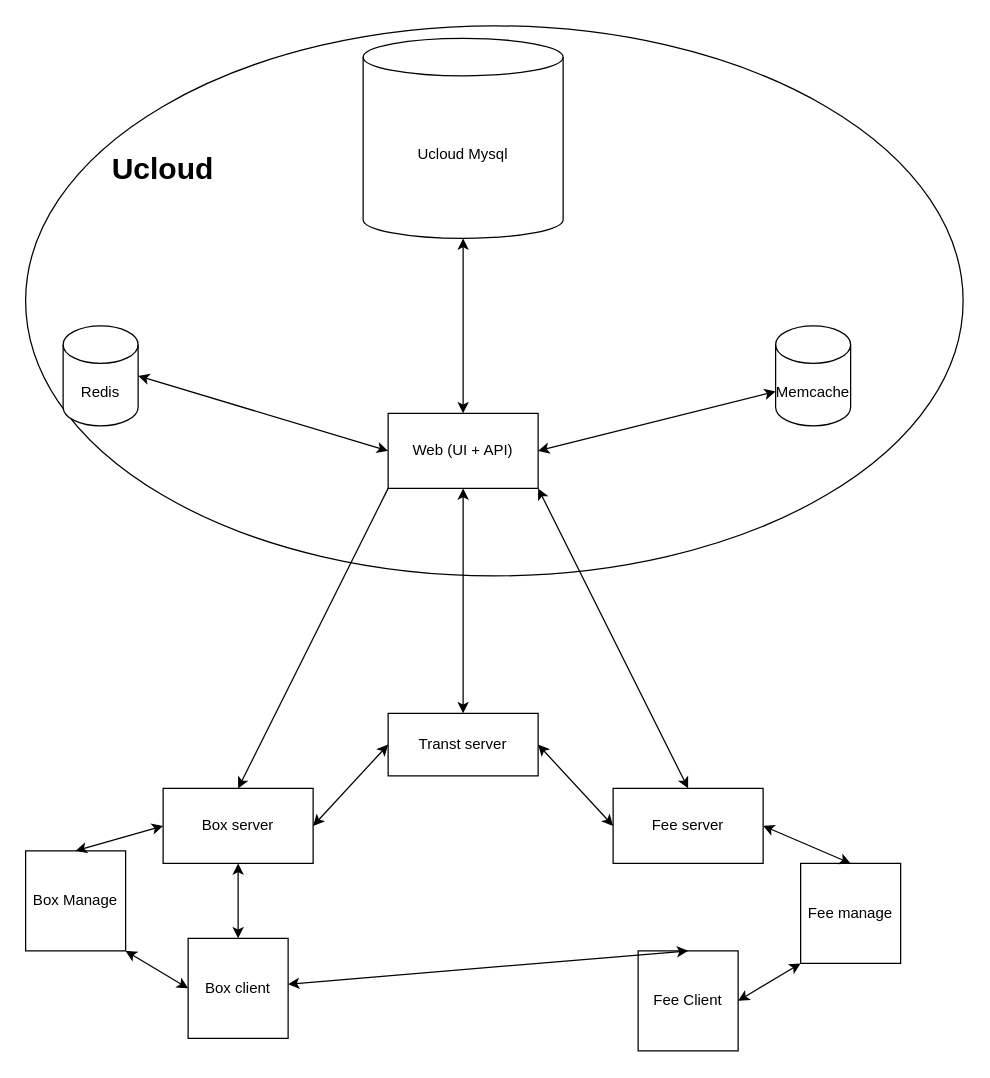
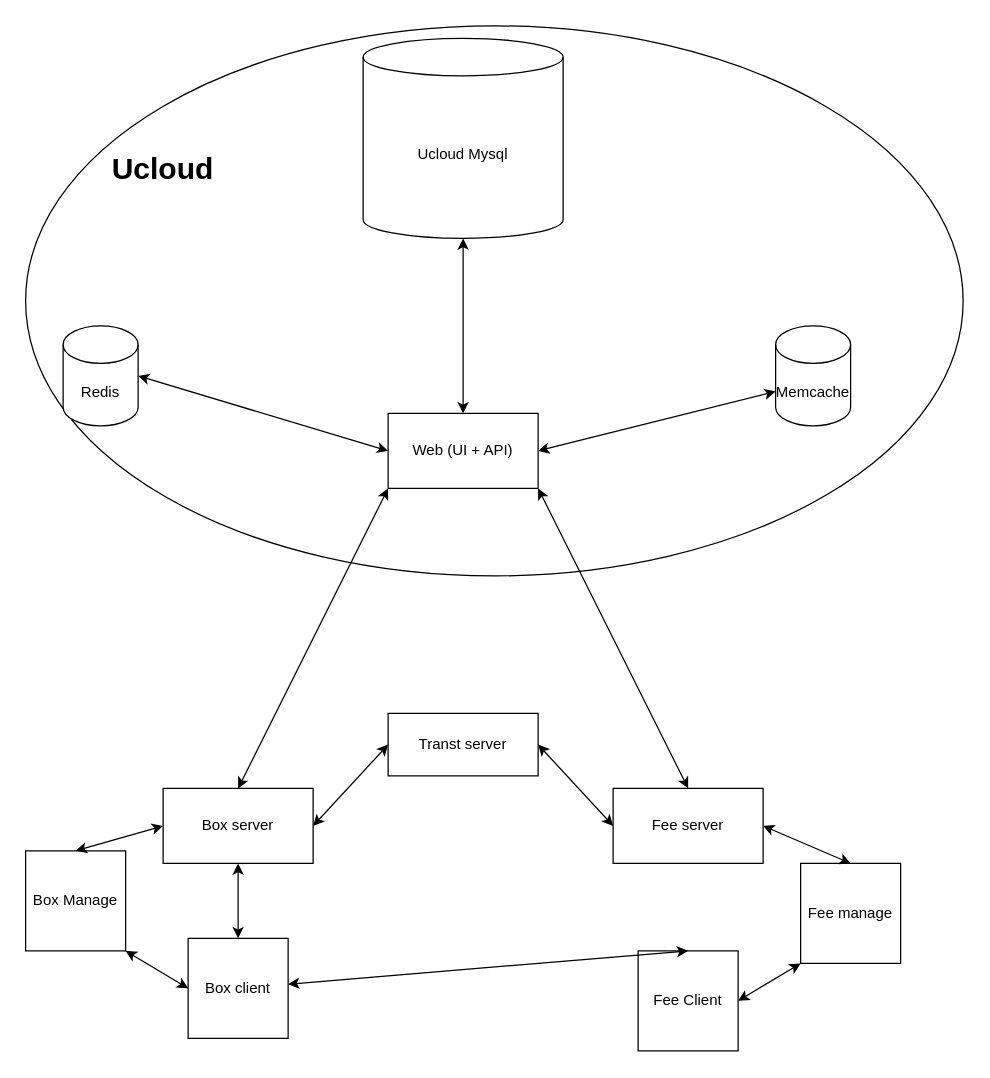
(385, 494) -> (384, 497)
(463, 601) -> none
